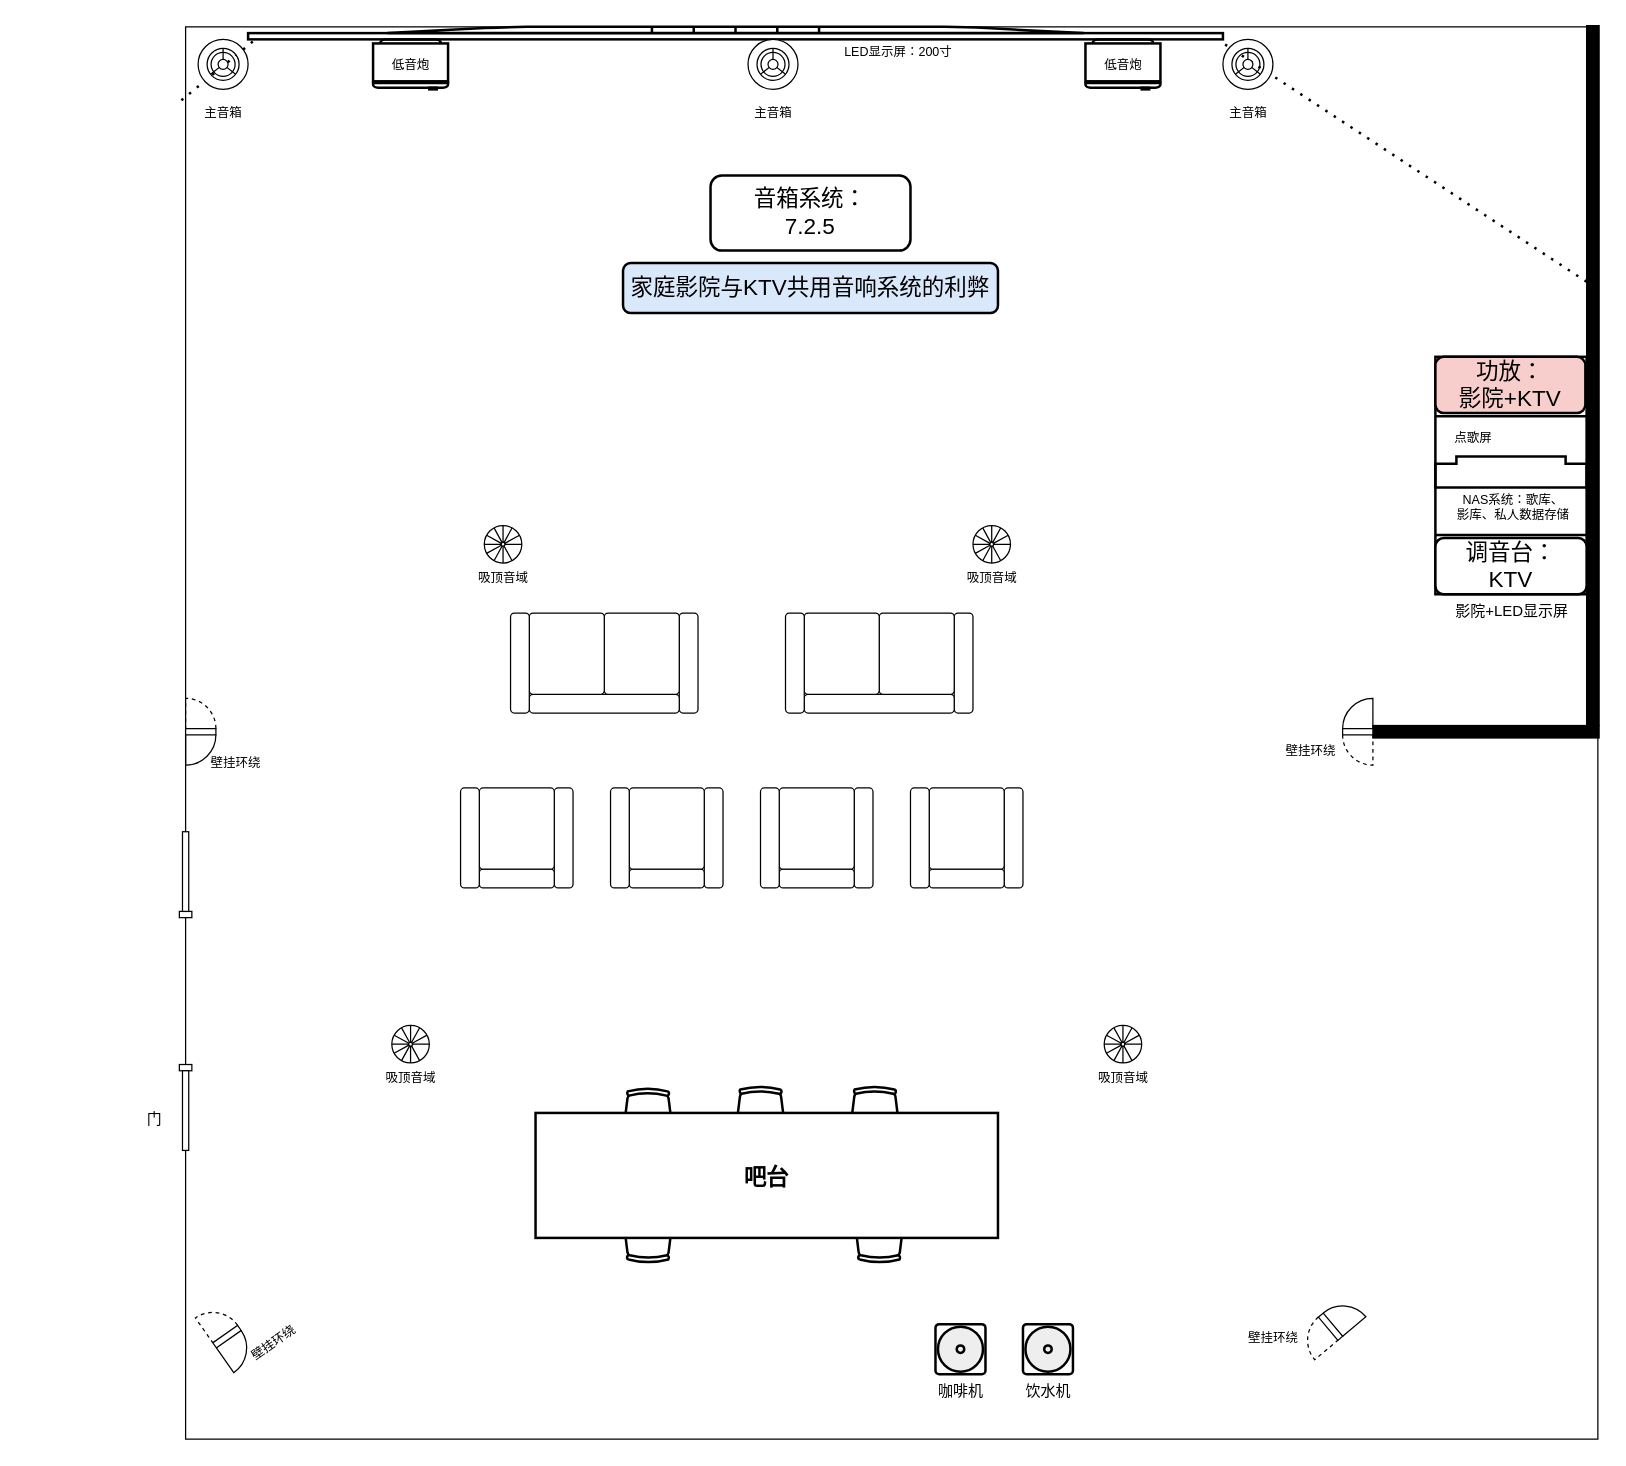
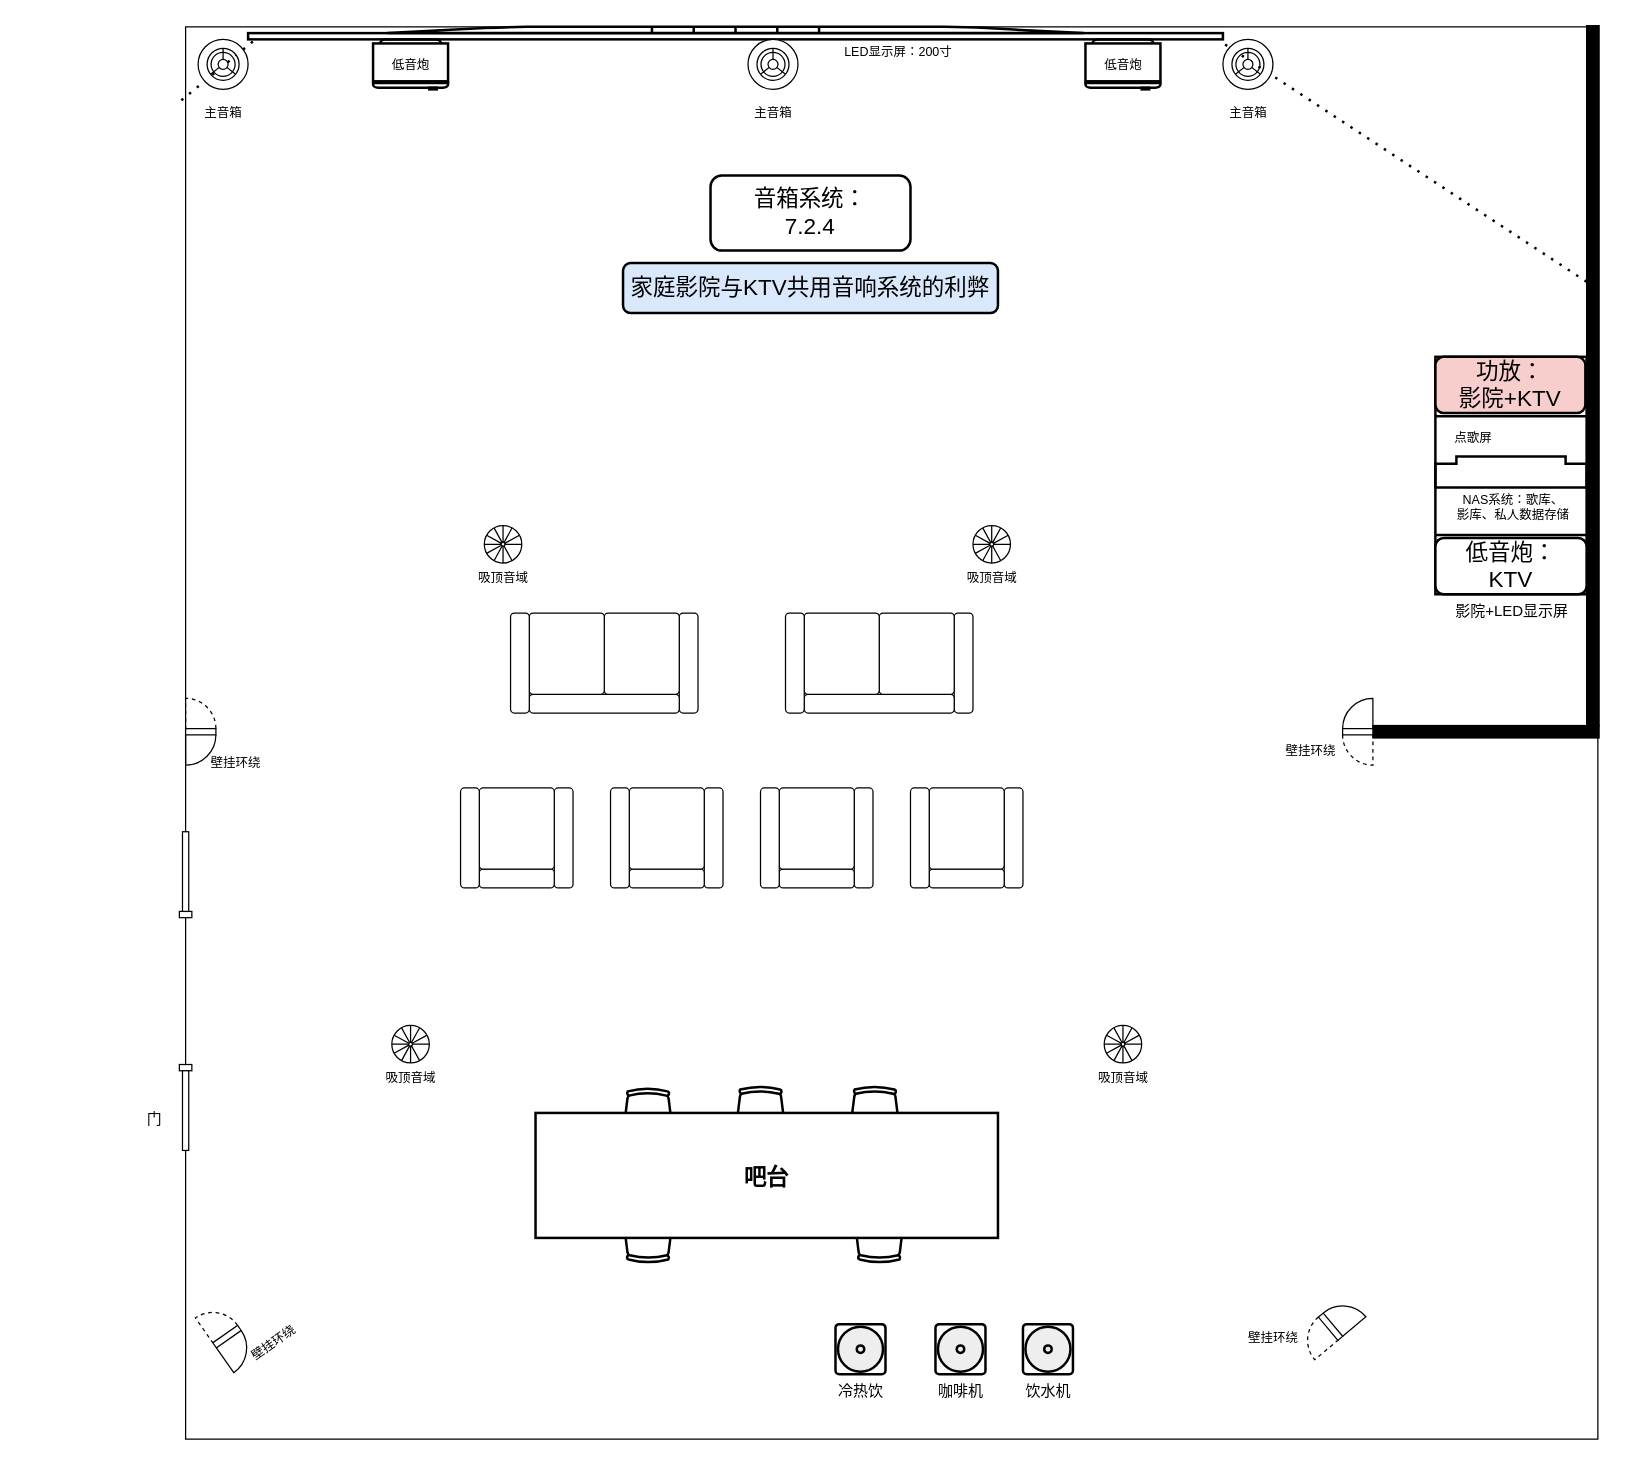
(811, 213) -> (811, 213)
(1511, 567) -> (1511, 567)
none -> (861, 1349)
